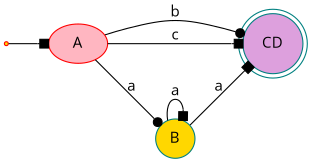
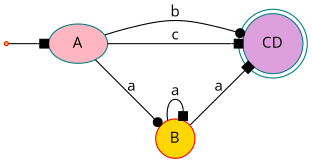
(78, 44) -> (78, 44)
(175, 139) -> (175, 139)
